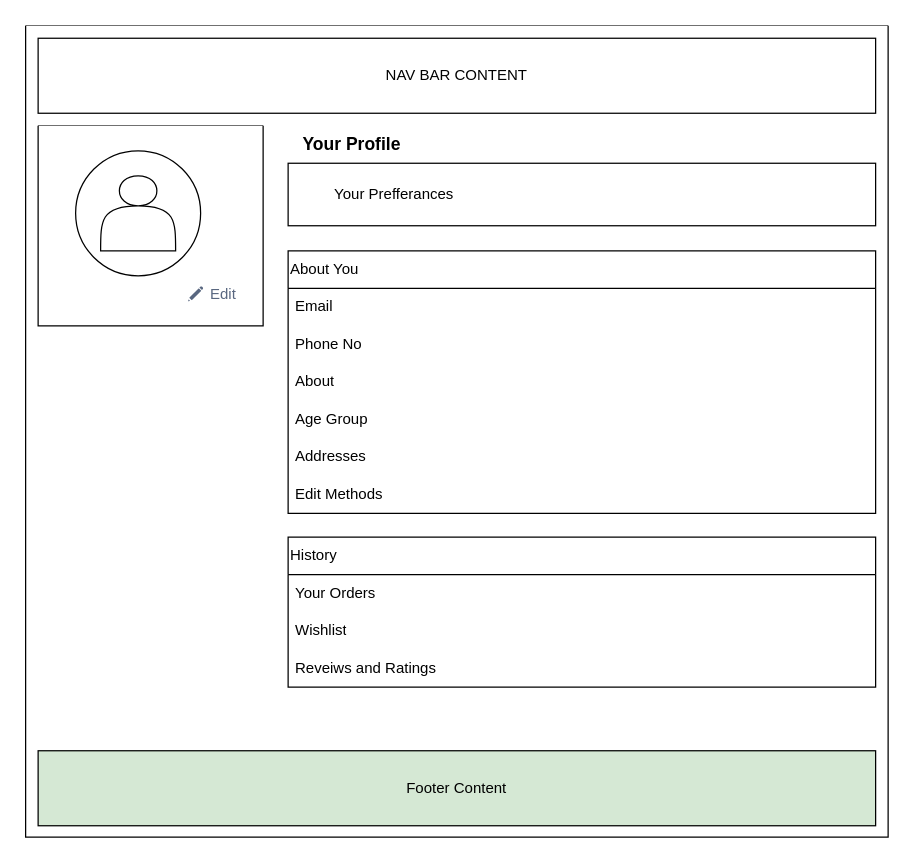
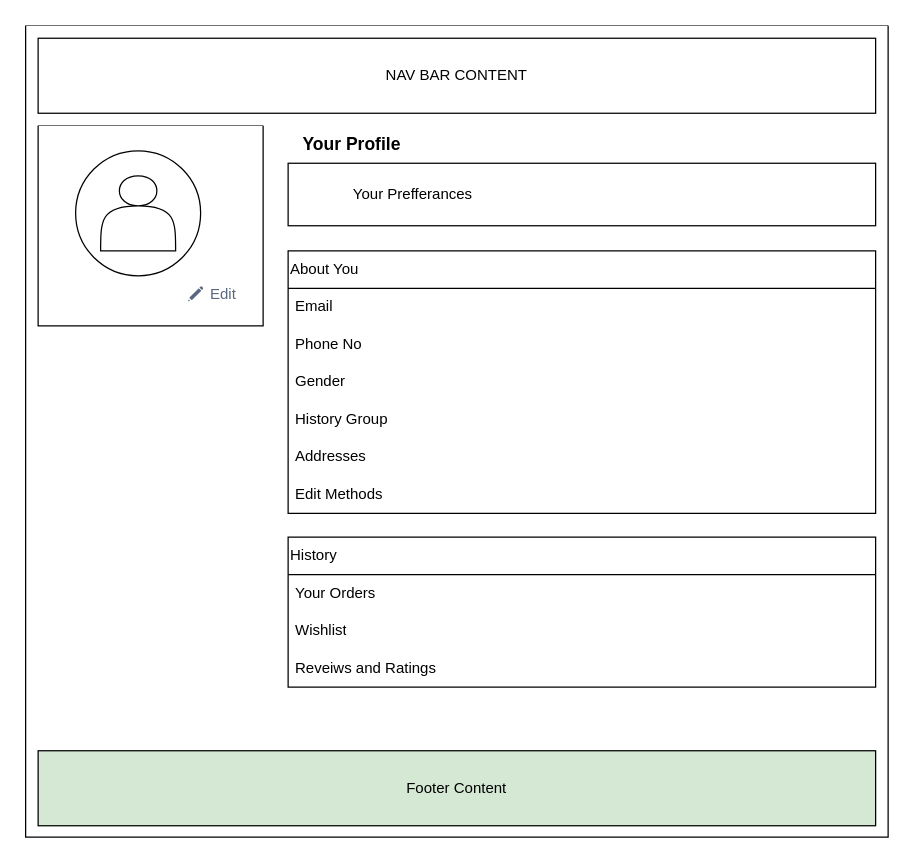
(394, 194) -> (413, 194)
(317, 382) -> (321, 382)
(331, 419) -> (346, 419)
